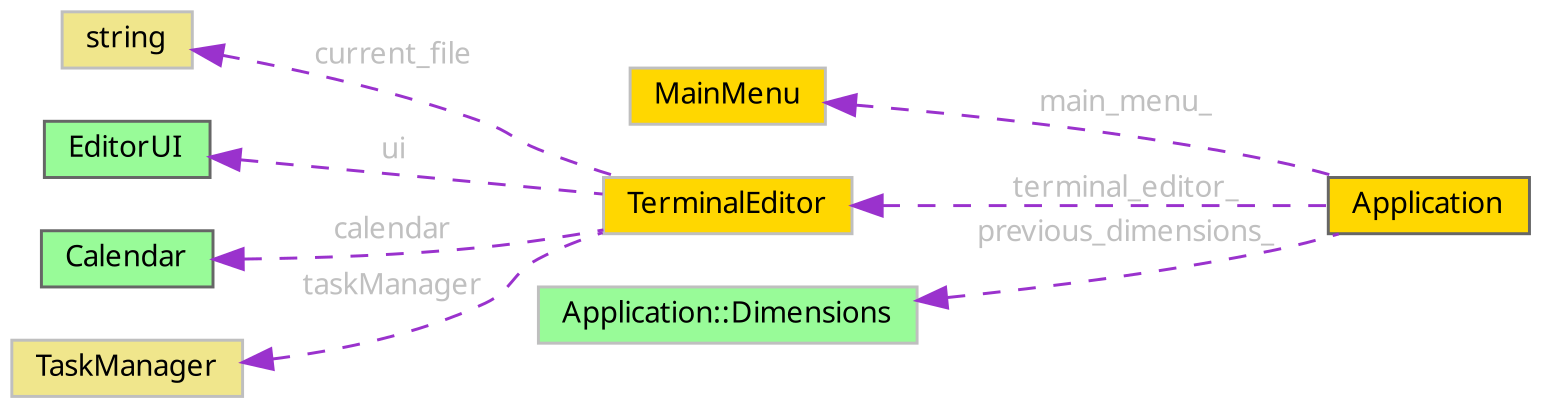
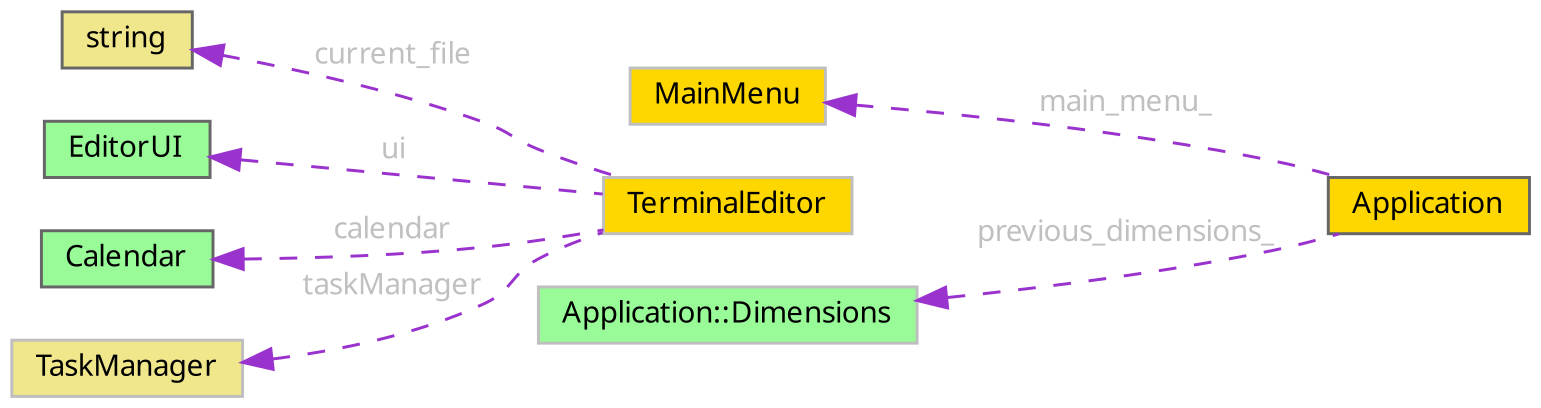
(127, 40) -> (127, 40)
(1105, 206) -> none
